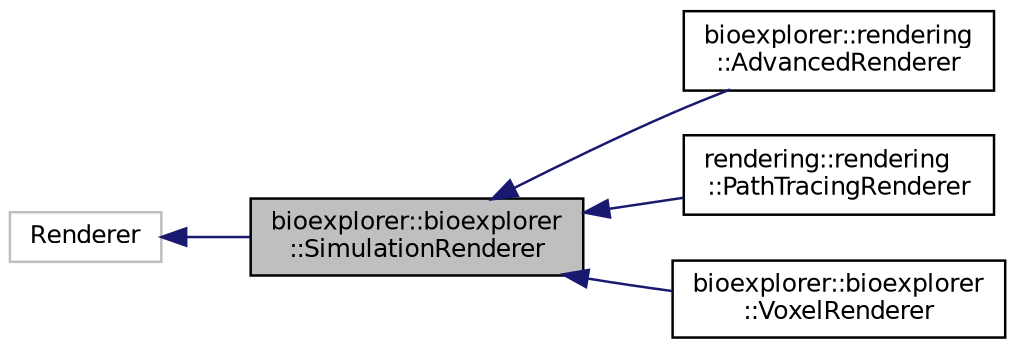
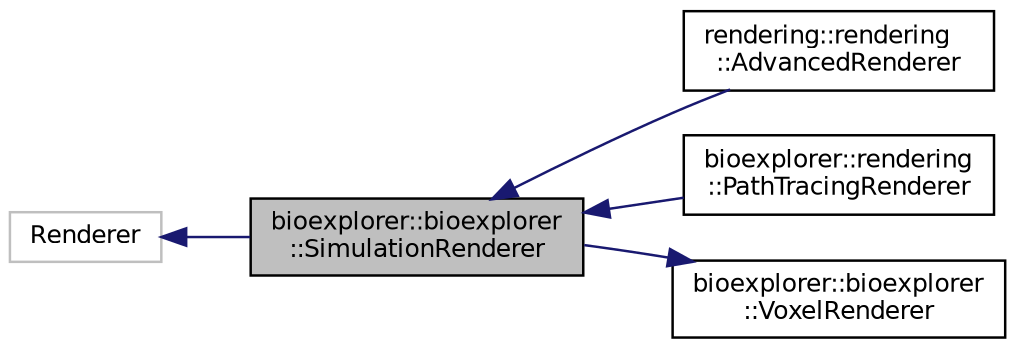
(839, 51) -> (839, 51)
(839, 175) -> (839, 175)
(630, 285) -> (626, 251)
